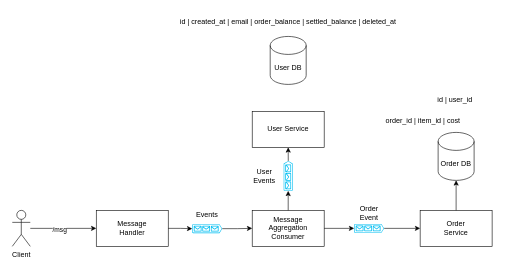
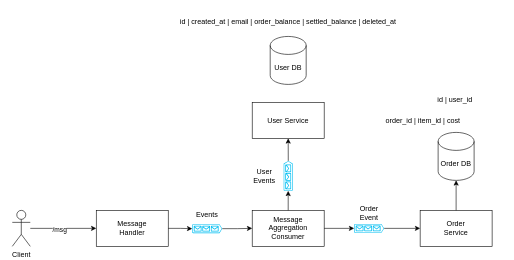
(288, 129) -> (288, 120)
